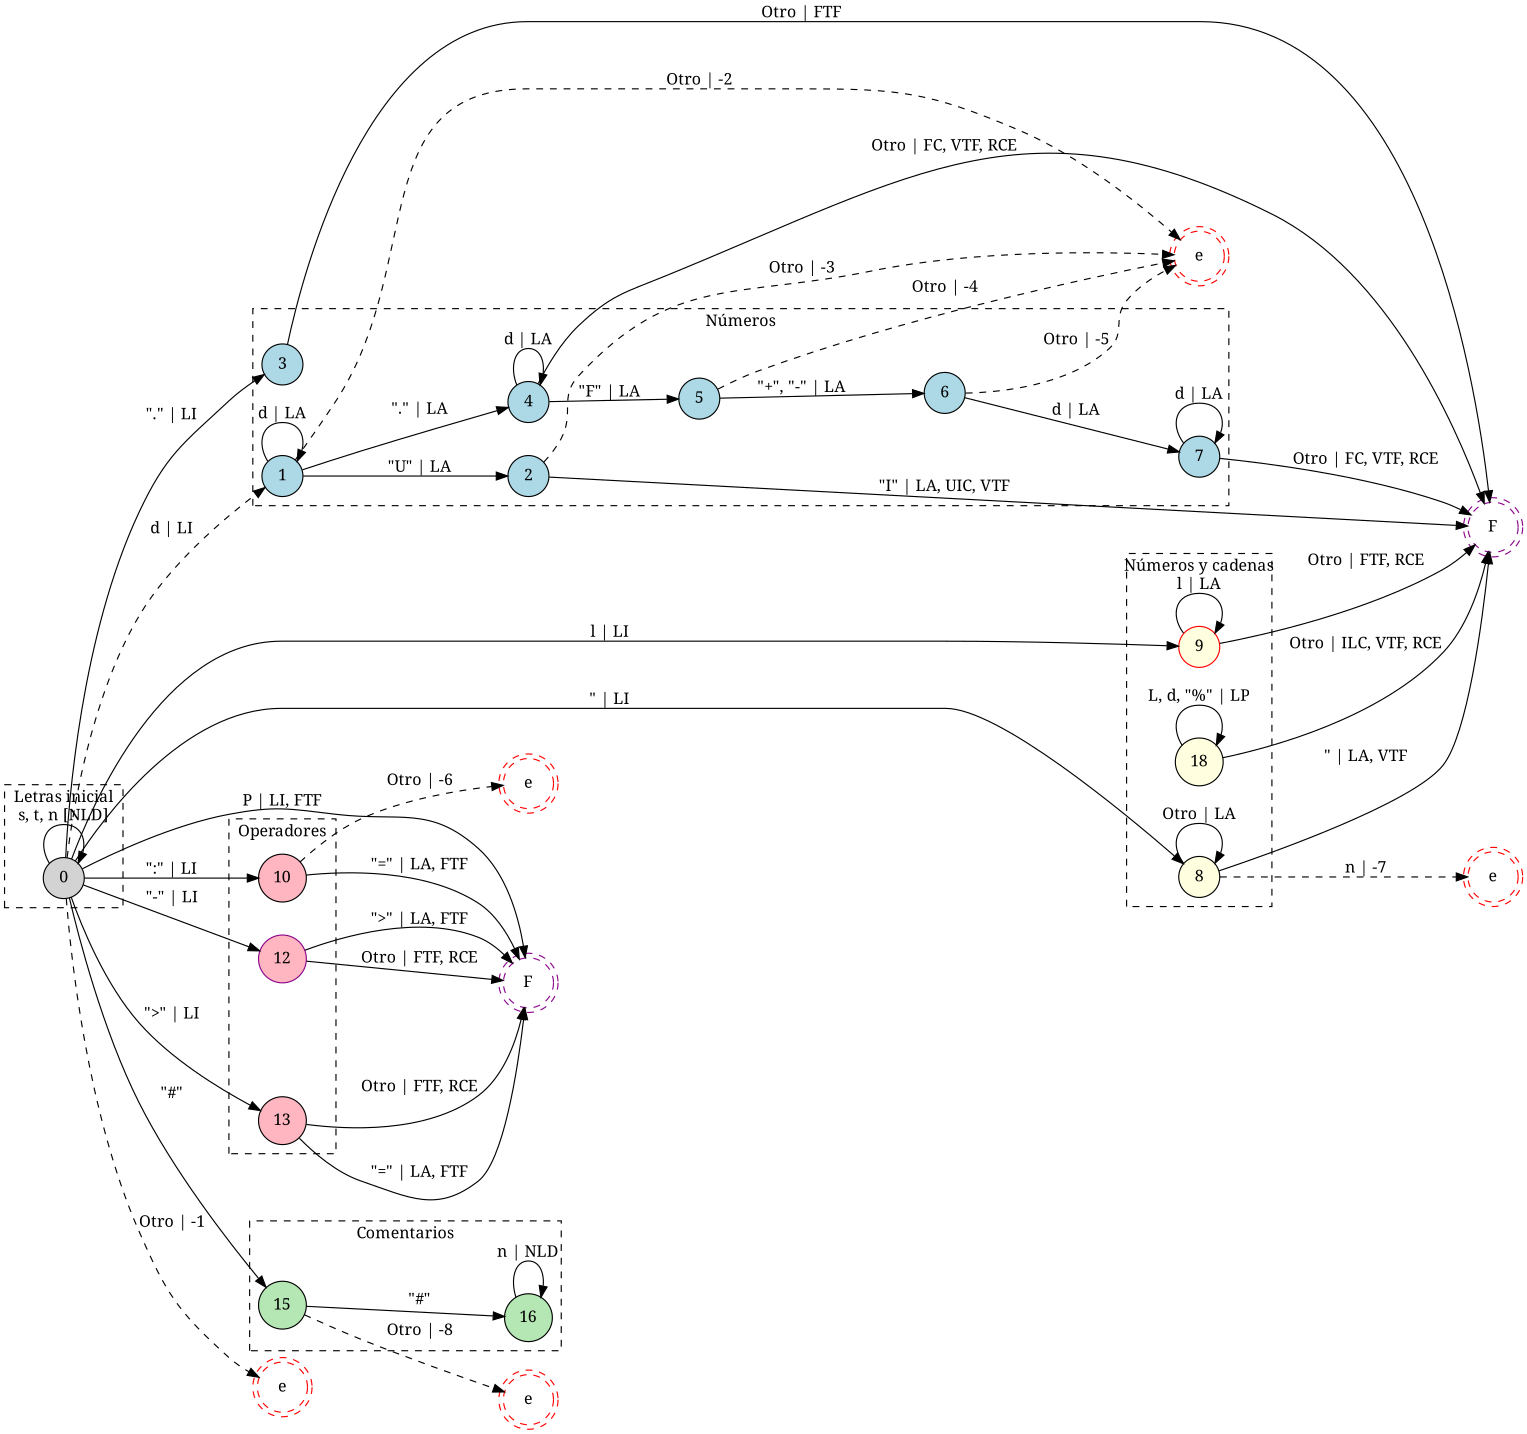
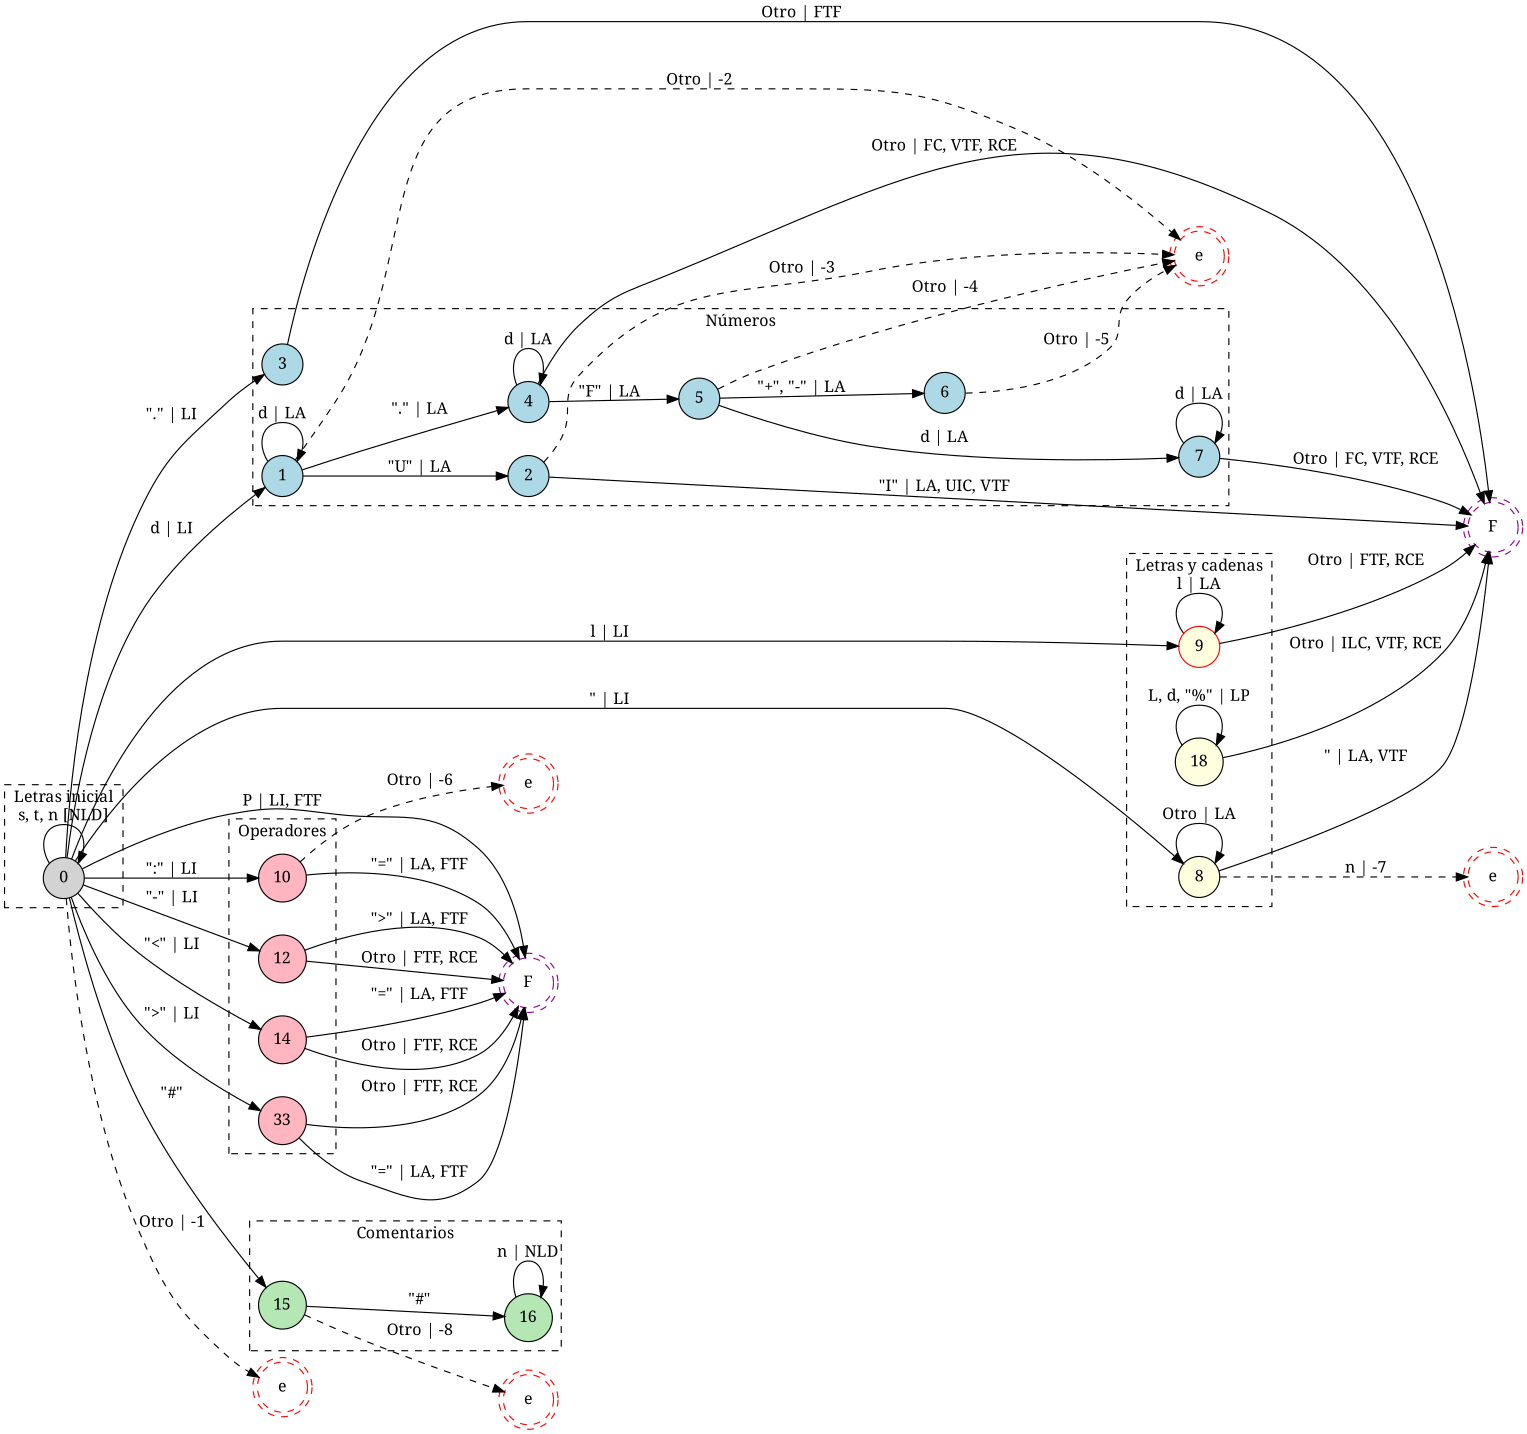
(1066, 423) -> (940, 454)
(1199, 567) -> (1199, 567)
(120, 653) -> (120, 653)
(282, 959) -> (282, 959)
none -> (282, 1040)
(282, 1121) -> (282, 1121)
